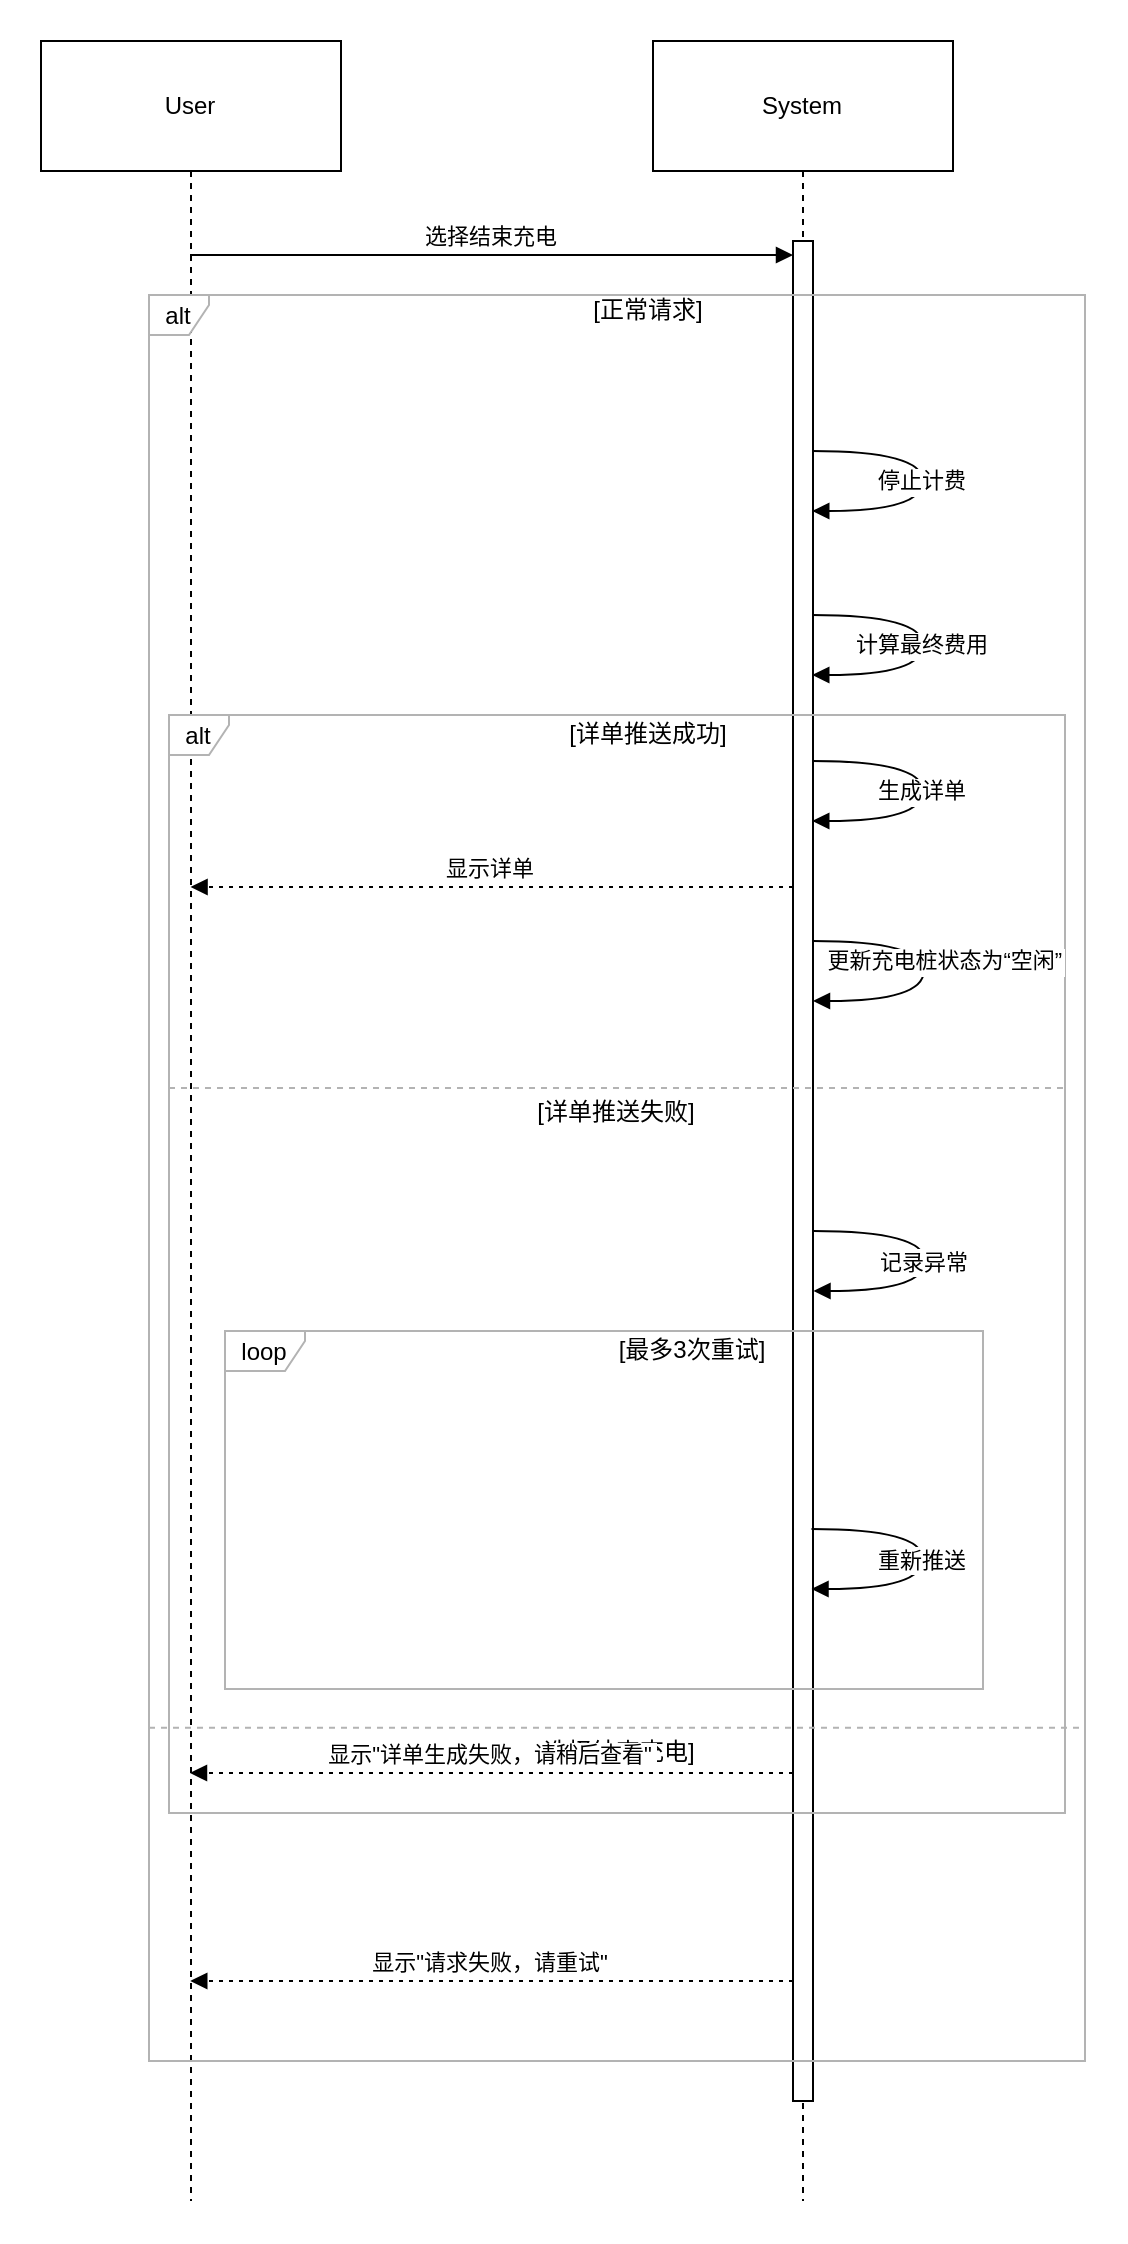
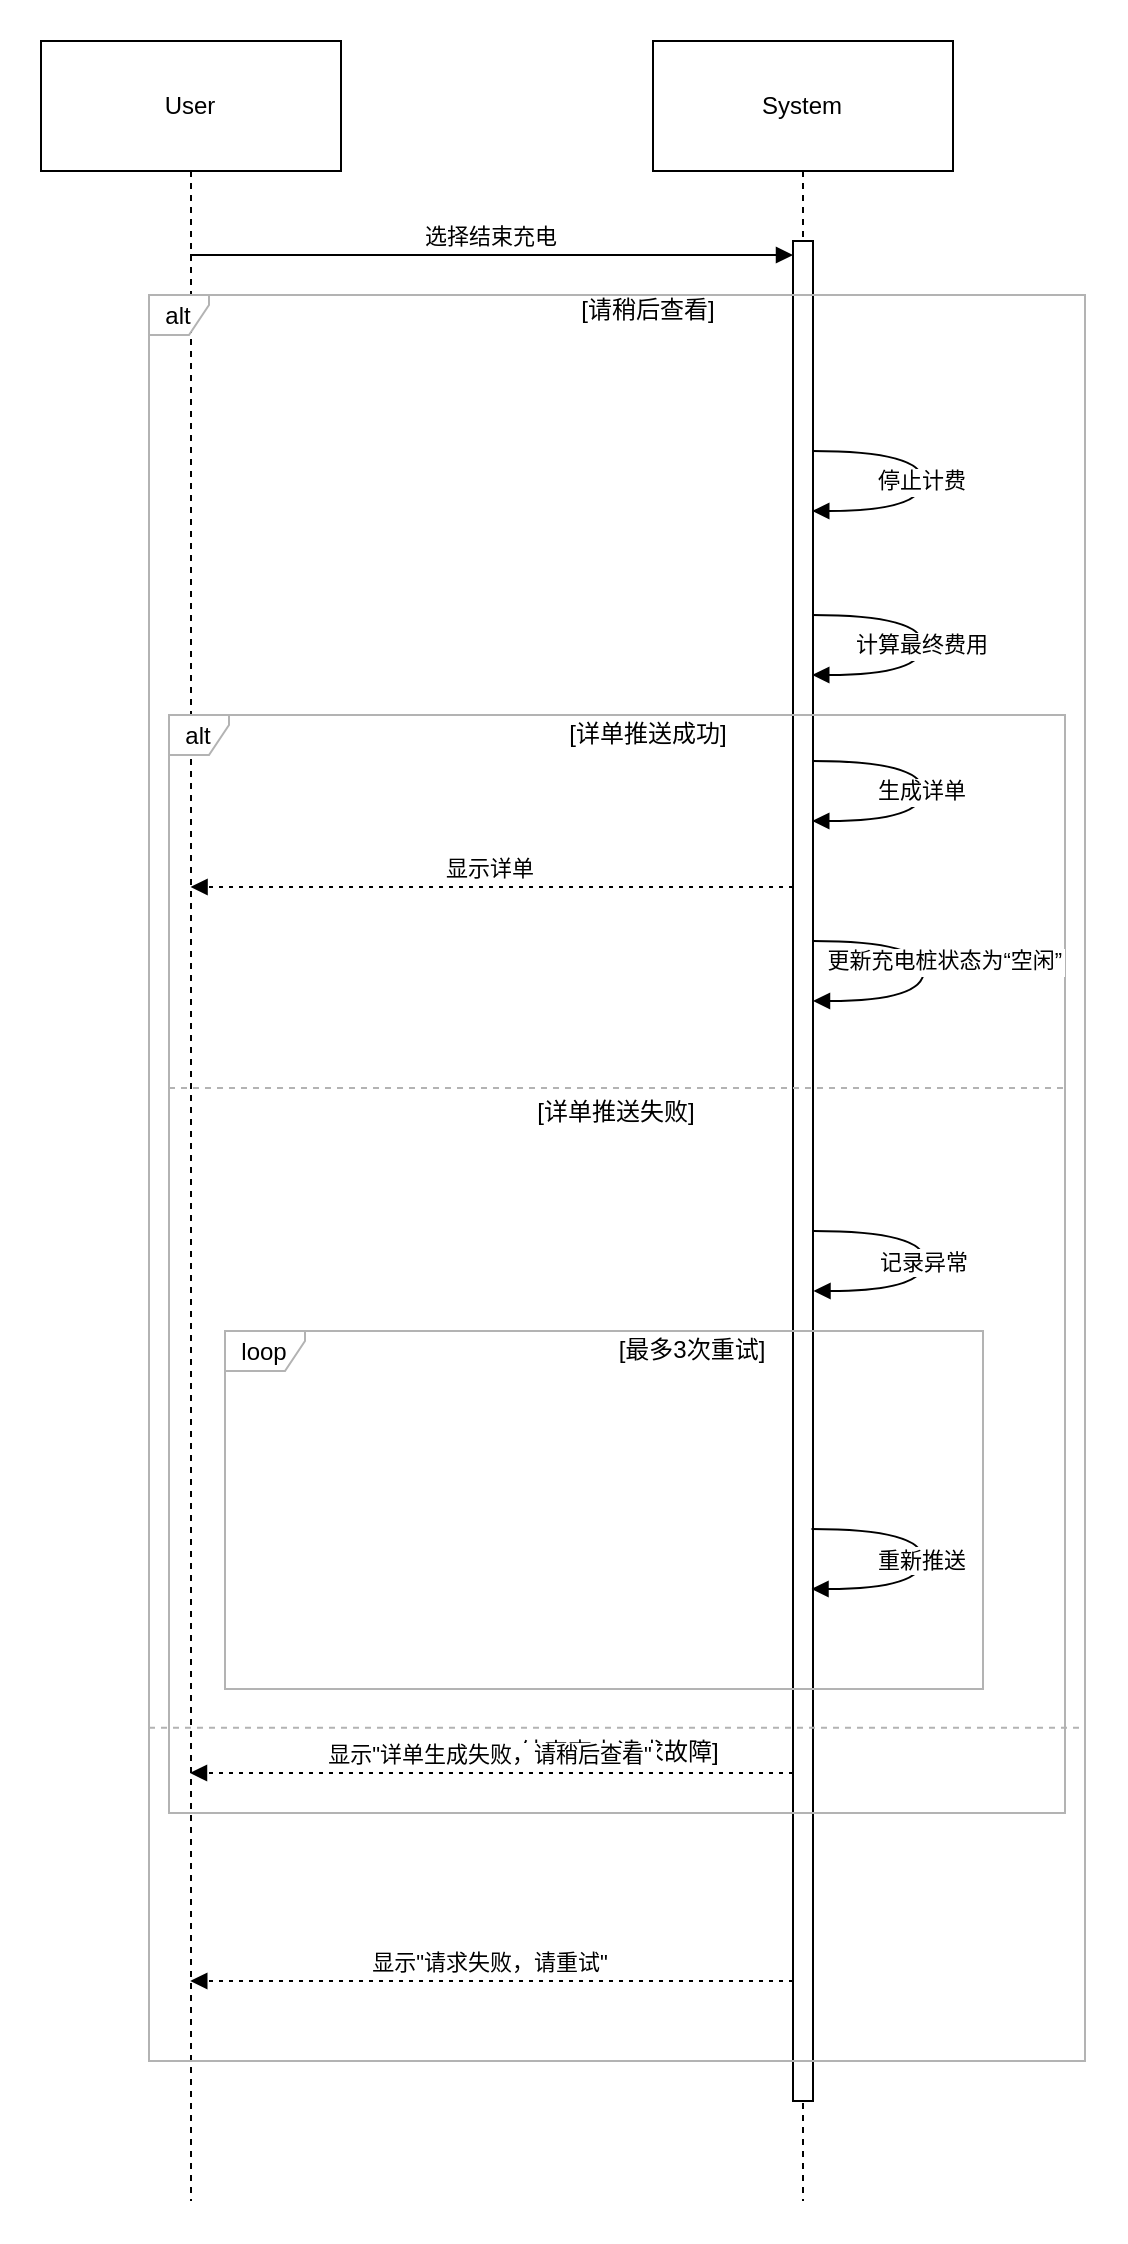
(649, 311) -> (649, 311)
(617, 1753) -> (617, 1753)
